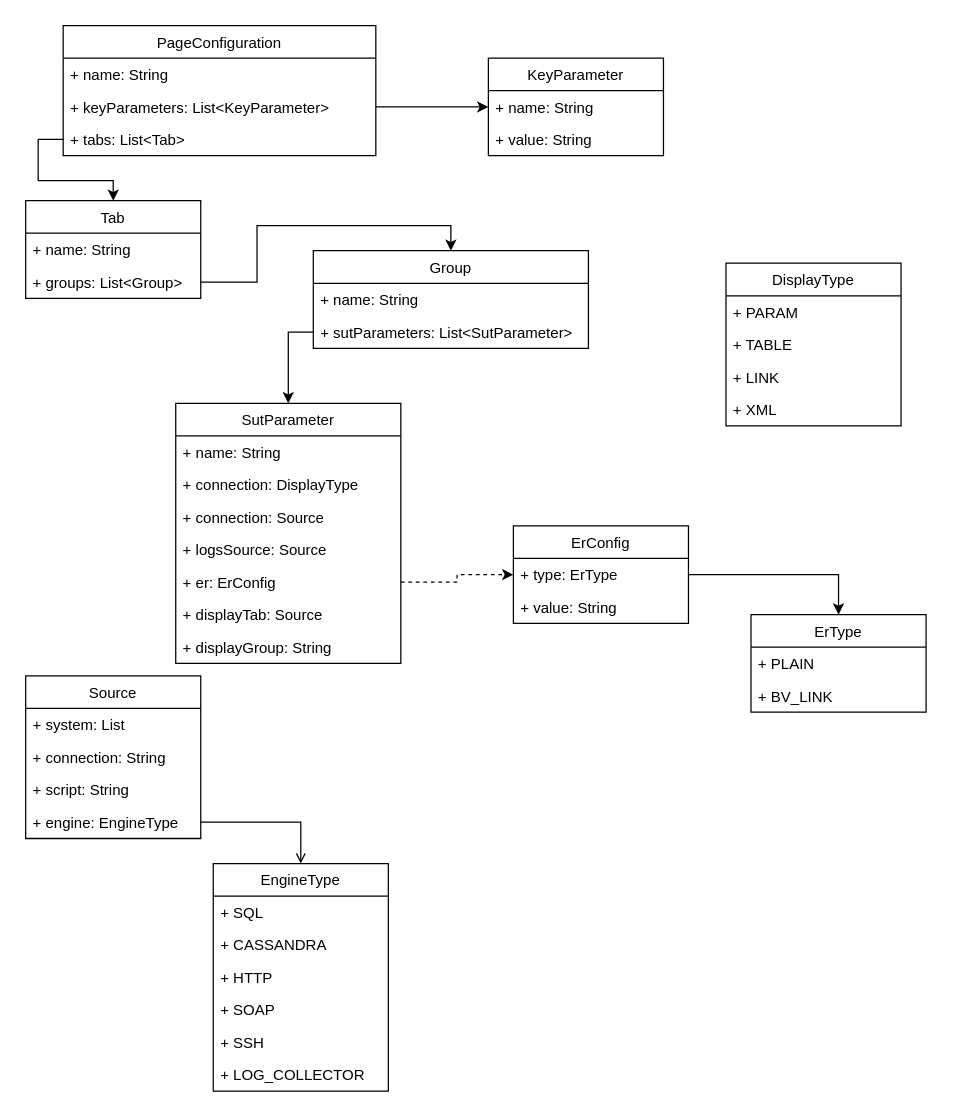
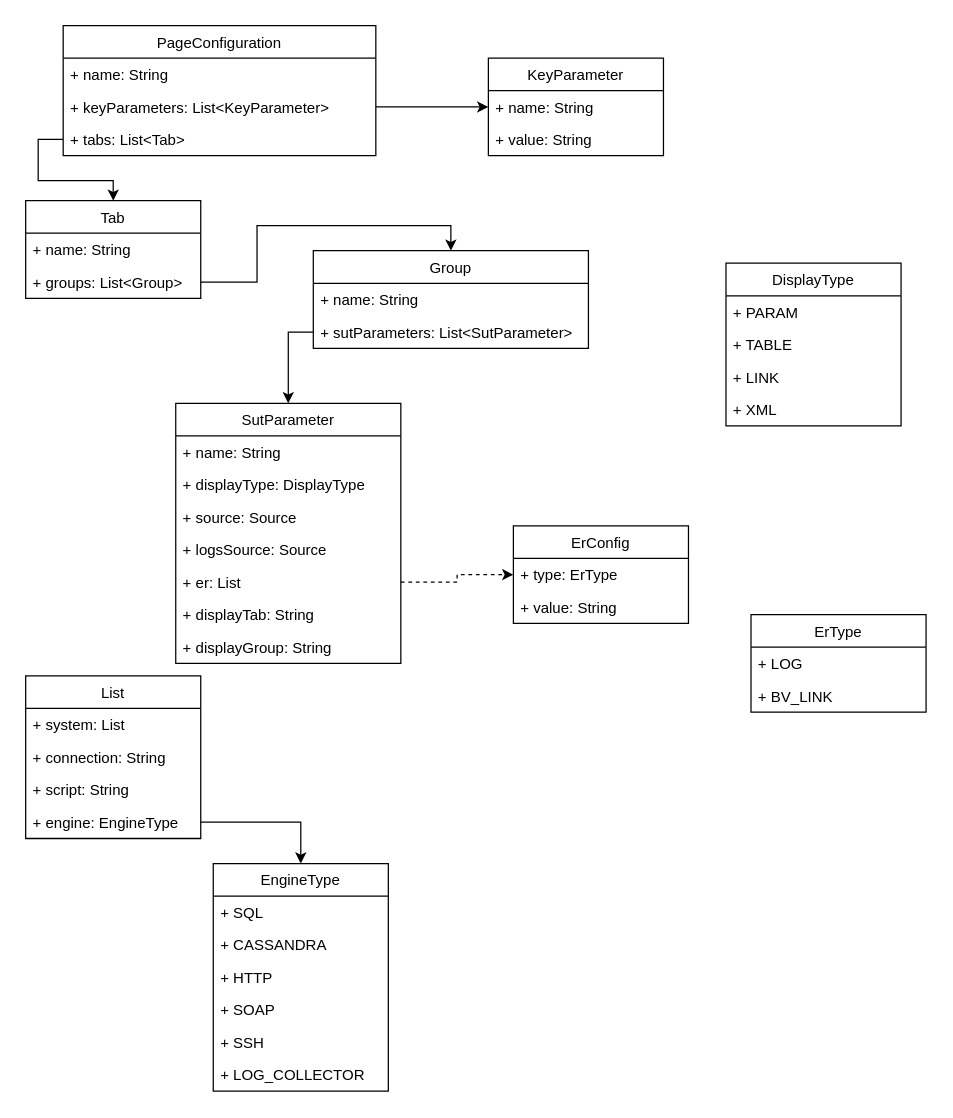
(276, 485) -> (278, 485)
(259, 518) -> (244, 518)
(779, 574) -> none
(234, 583) -> (217, 583)
(257, 615) -> (255, 615)
(785, 664) -> (777, 664)
(113, 693) -> (113, 693)
(301, 855) -> (301, 853)
